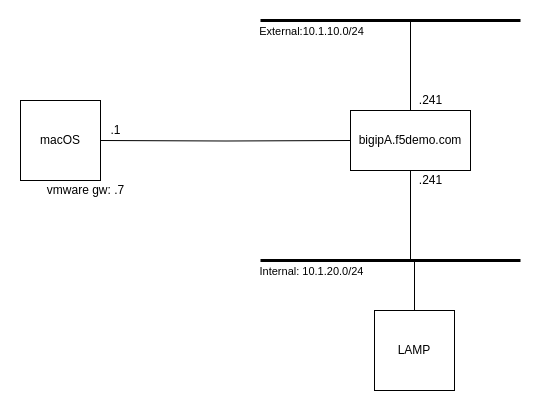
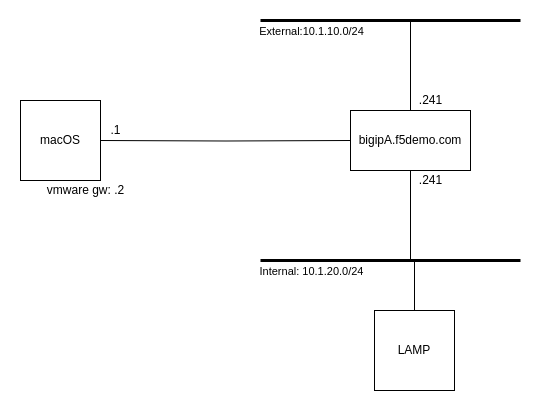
(86, 191) -> (86, 191)
